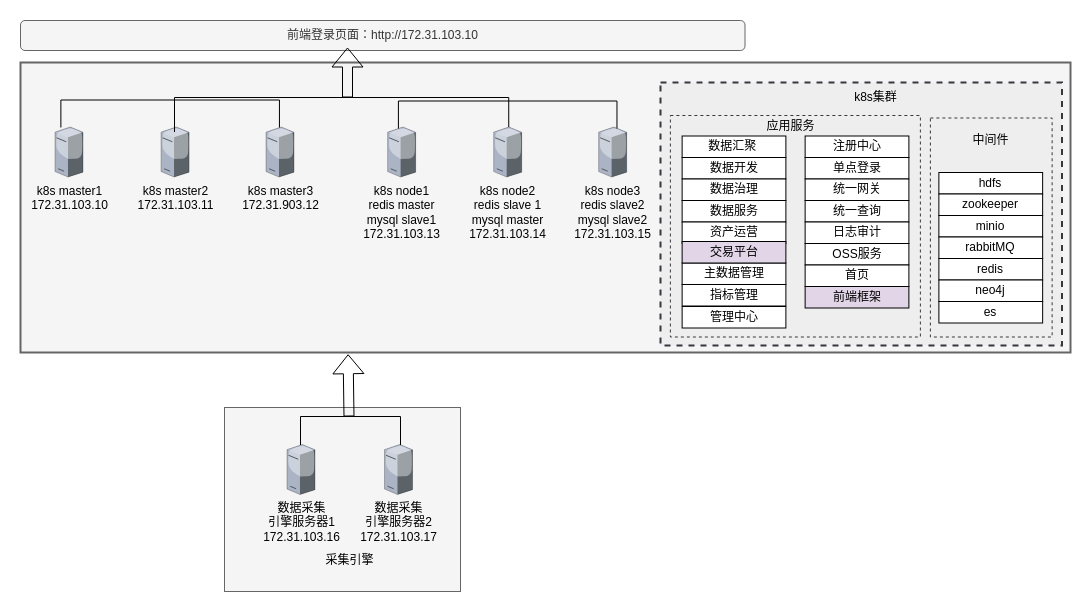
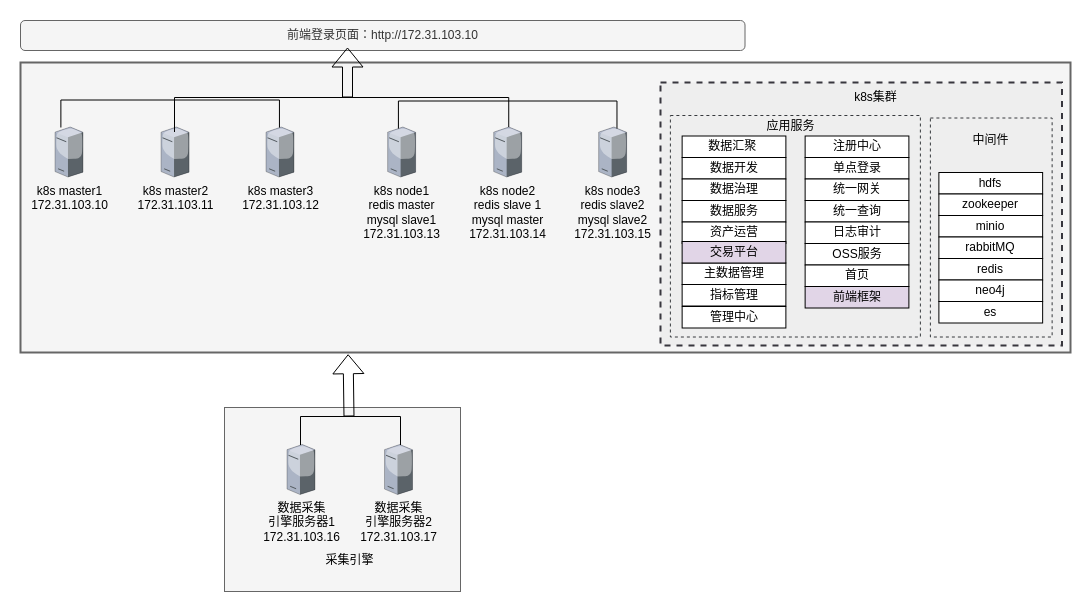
(281, 199) -> (281, 199)
